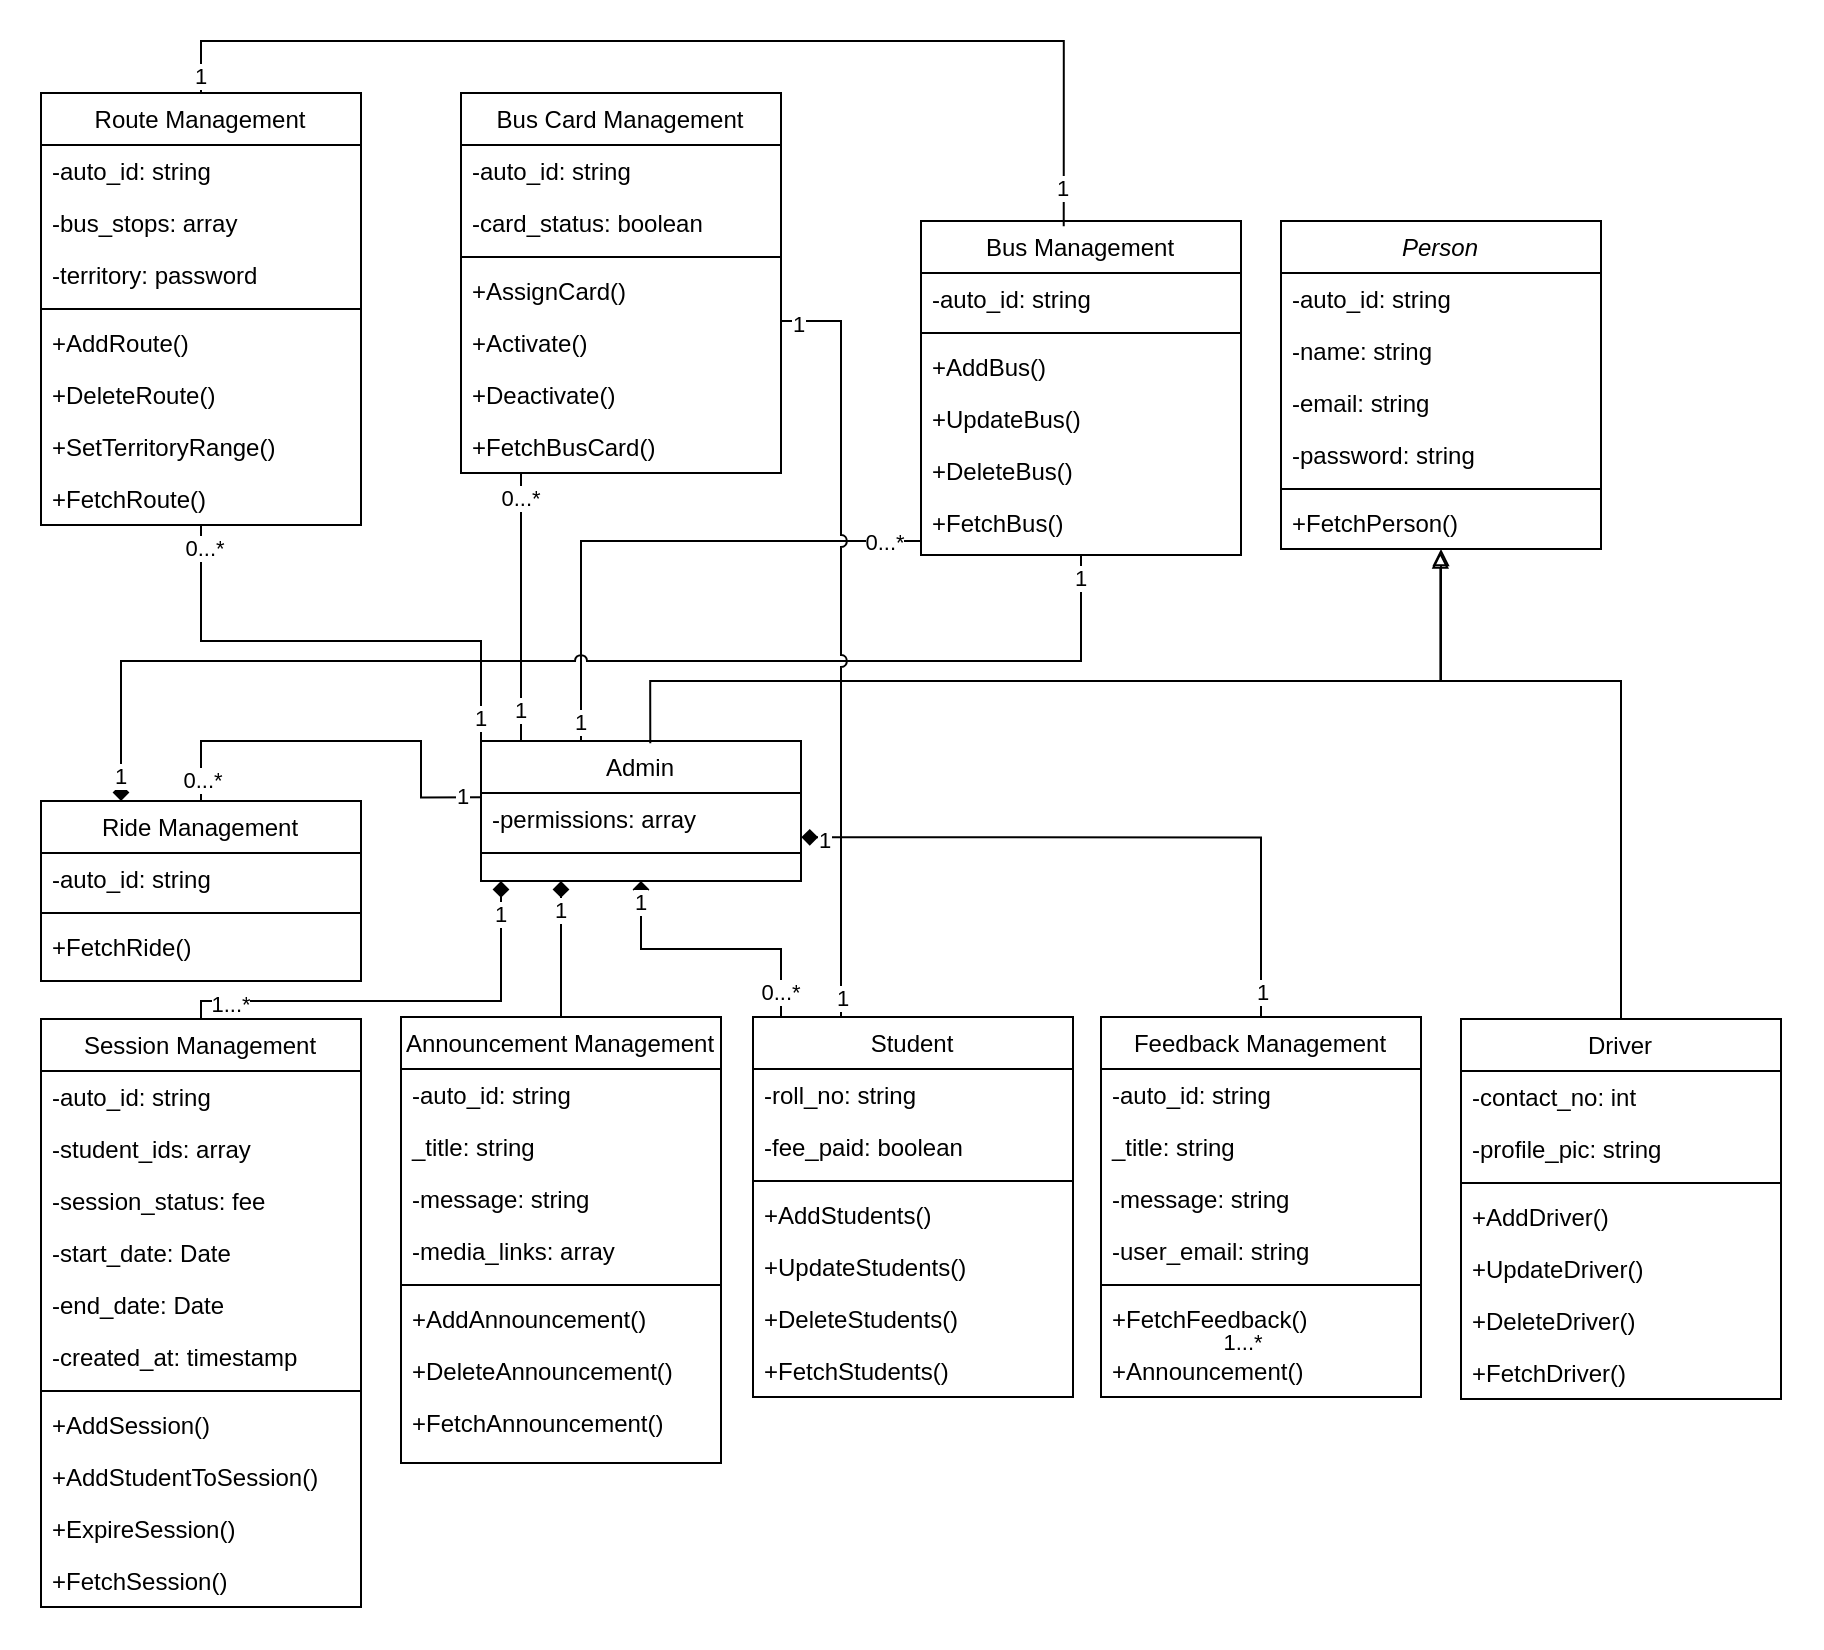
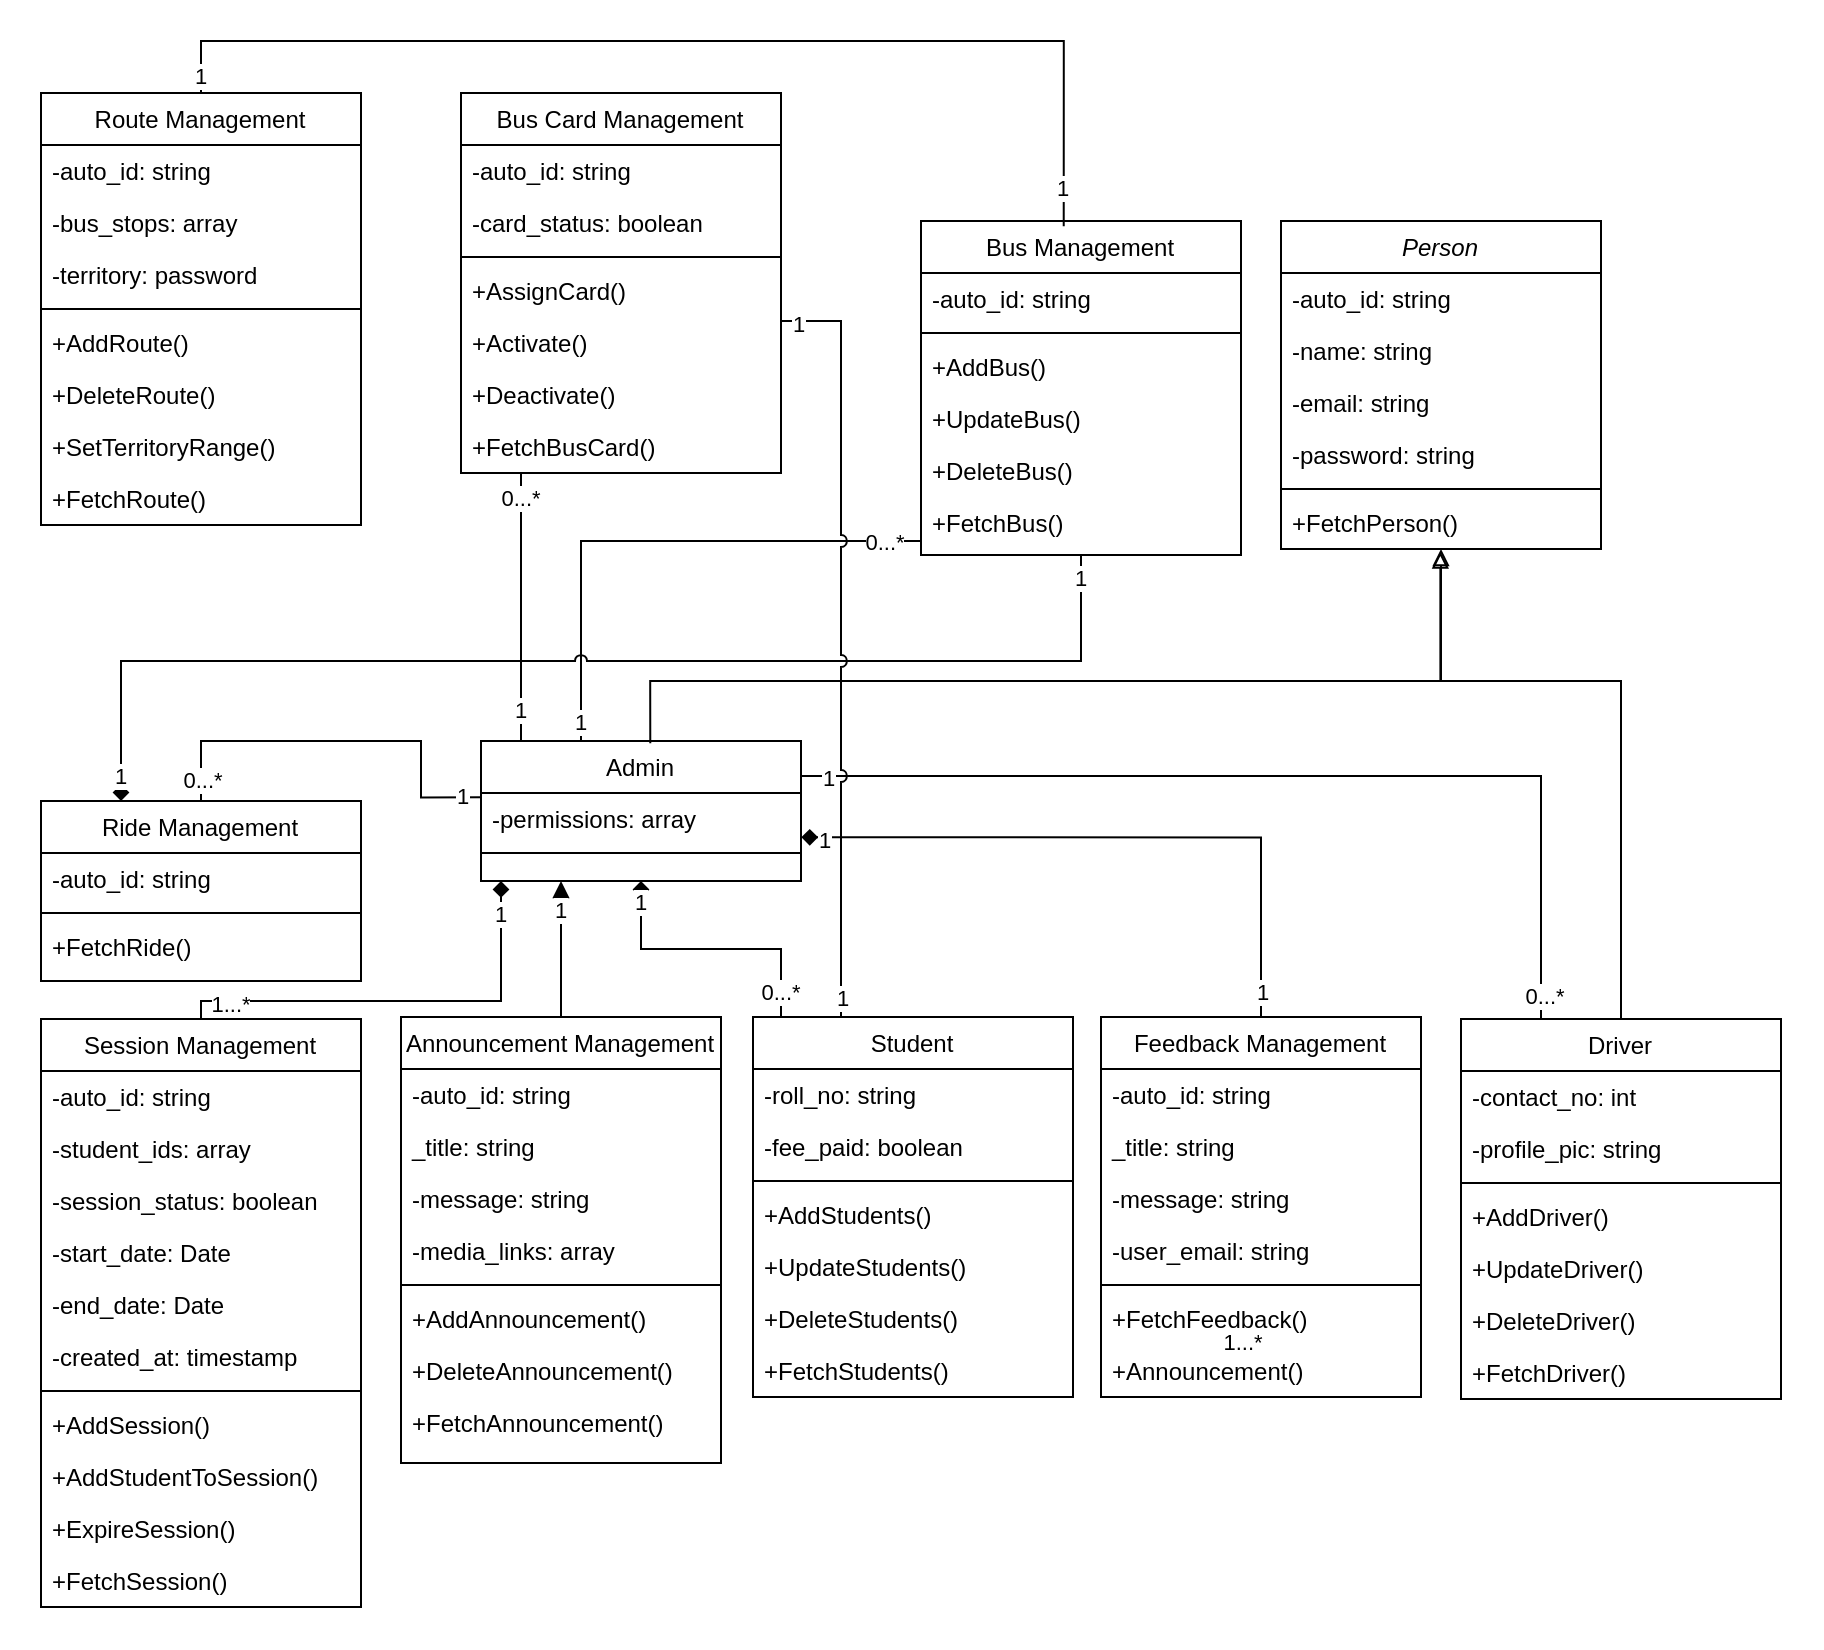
(346, 641) -> none
none -> (1300, 776)
(561, 898) -> (561, 898)
(177, 1202) -> (201, 1202)
